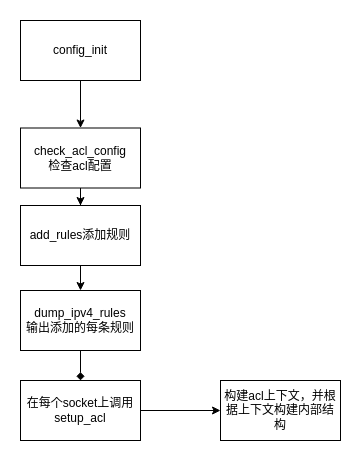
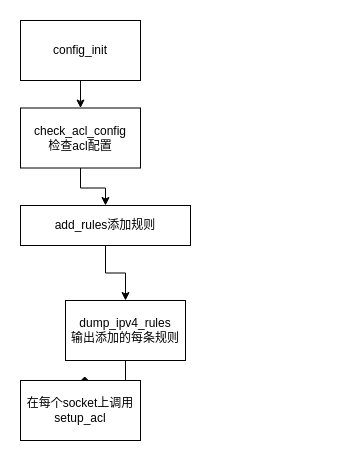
(81, 158) -> (81, 138)
(81, 236) -> (106, 226)
(81, 321) -> (126, 331)
(177, 411) -> none
(281, 411) -> none
